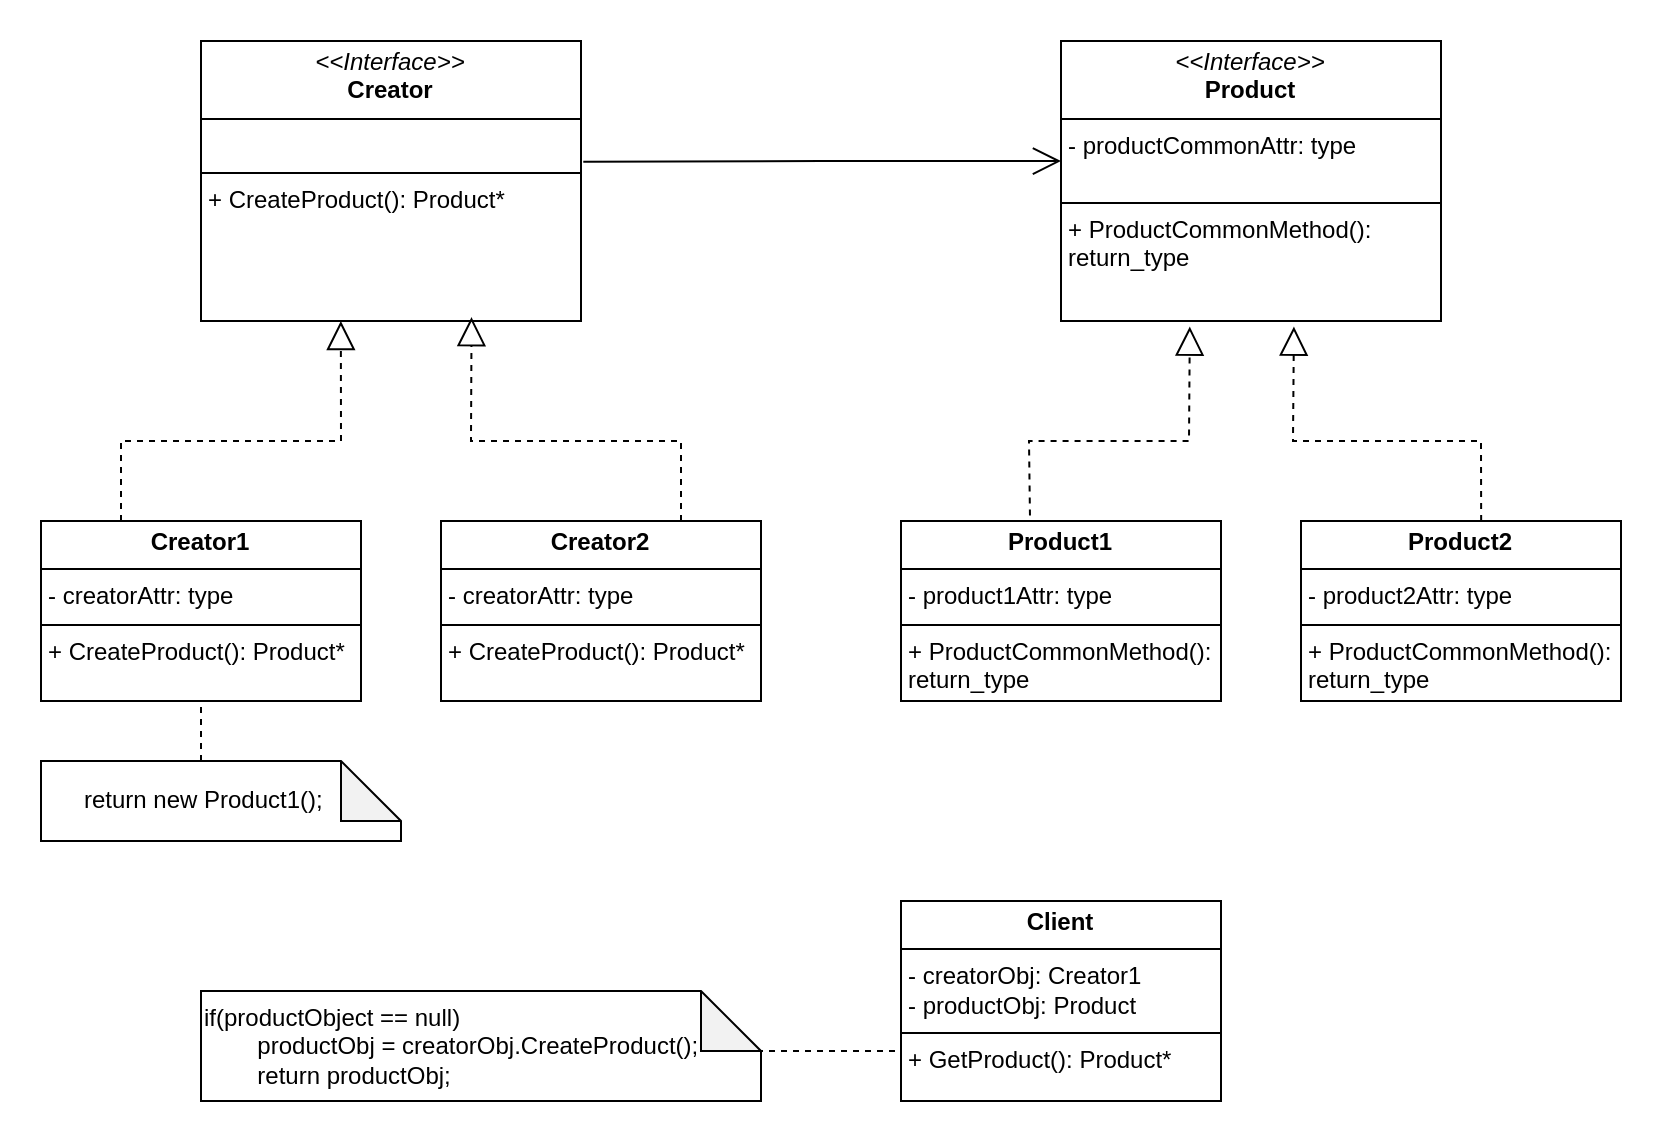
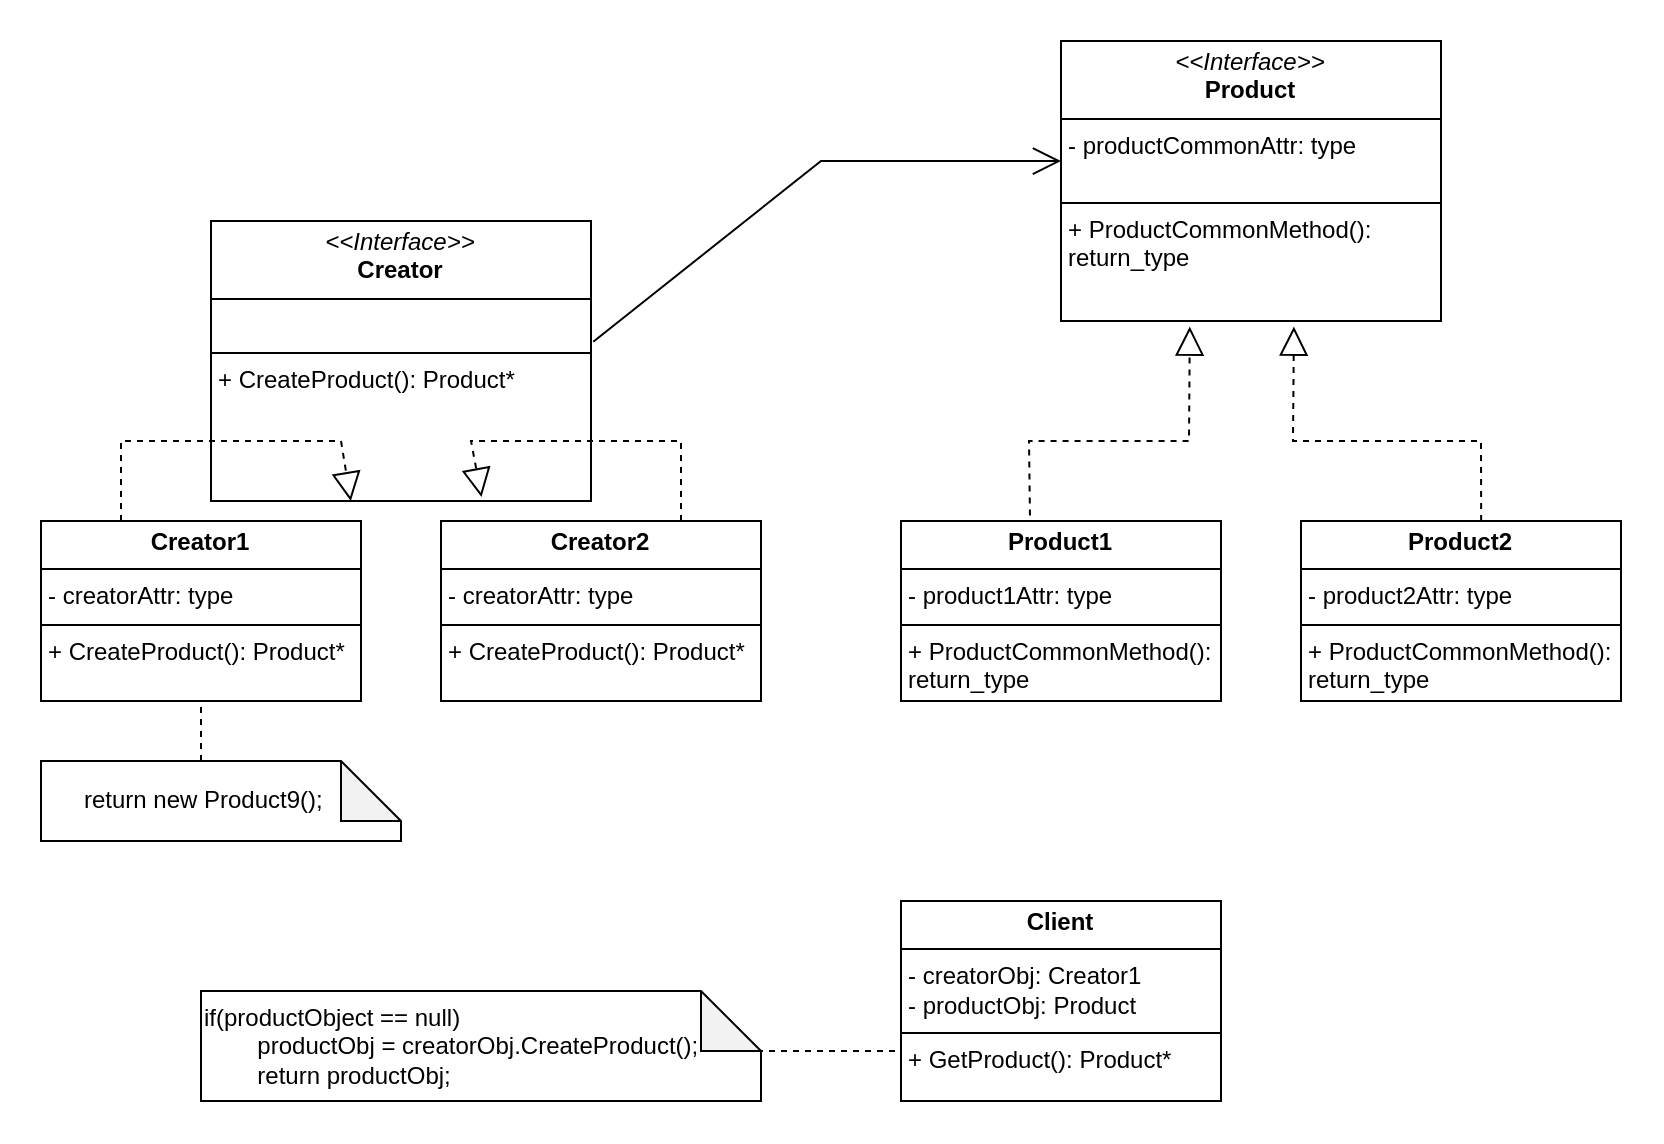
(391, 181) -> (401, 361)
(221, 801) -> (221, 801)
